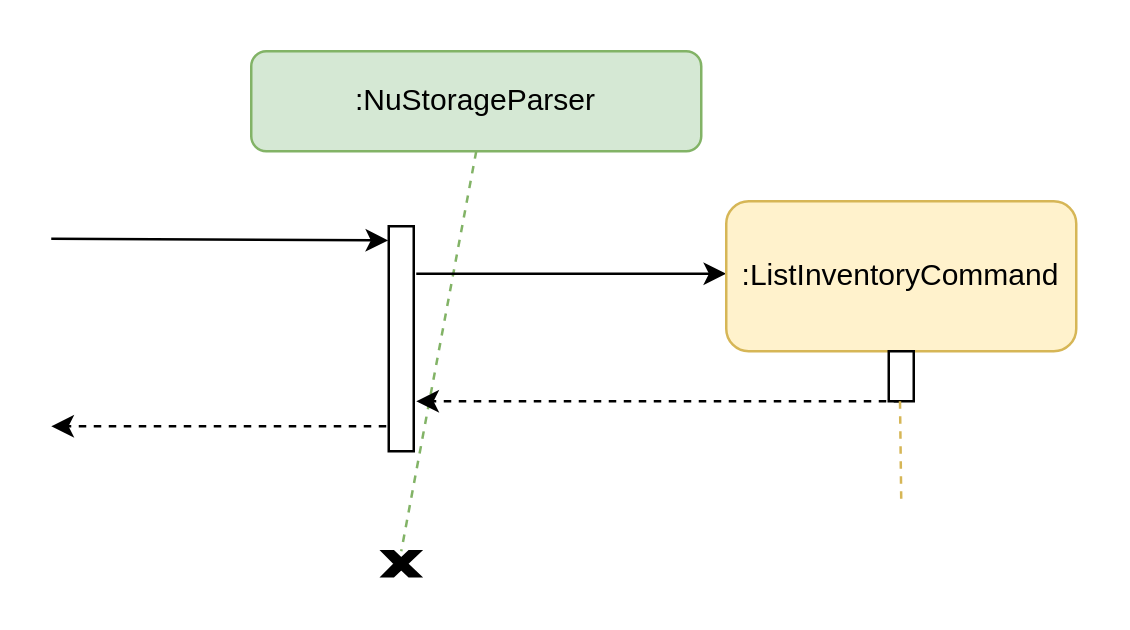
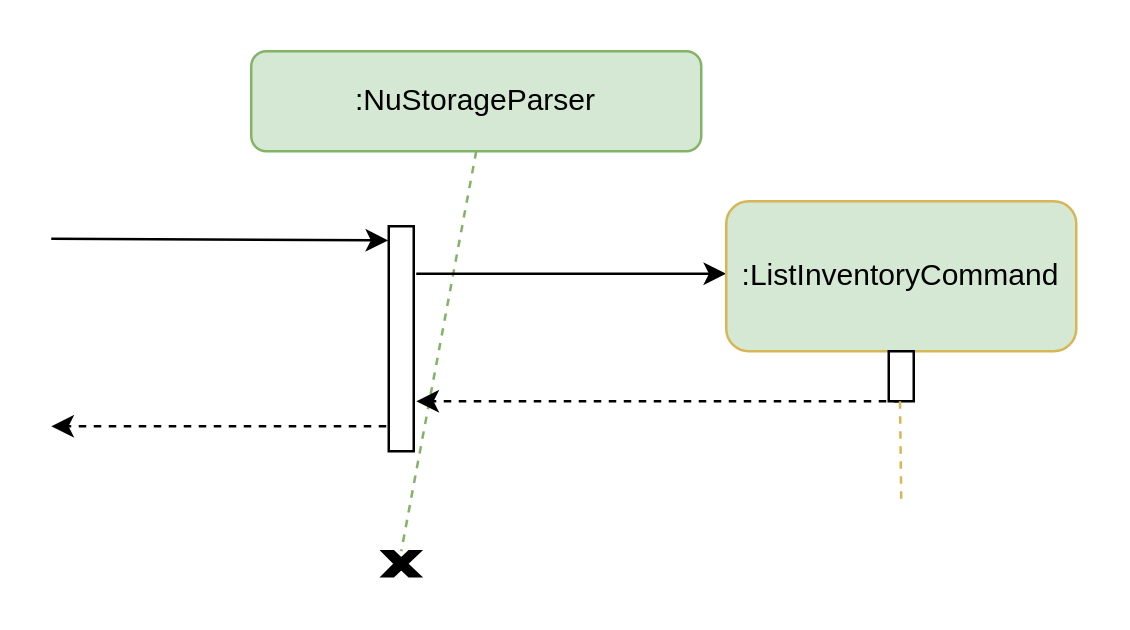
(901, 276) -> (901, 276)
